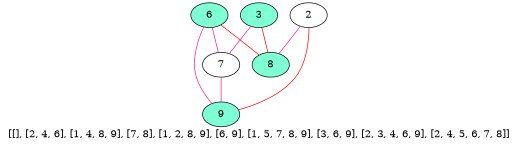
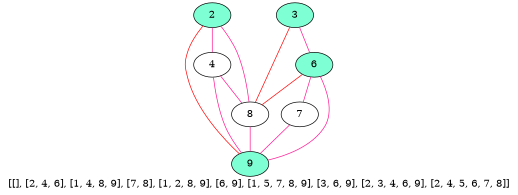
(309, 15) -> (212, 15)
(243, 37) -> (305, 40)
none -> (212, 65)
(271, 65) -> (250, 114)
none -> (250, 139)
